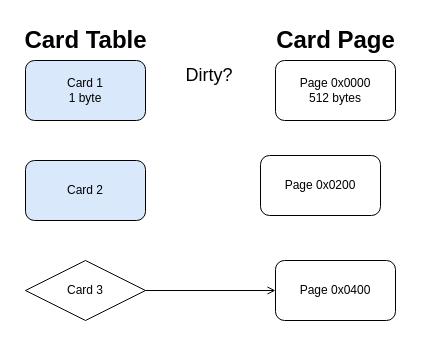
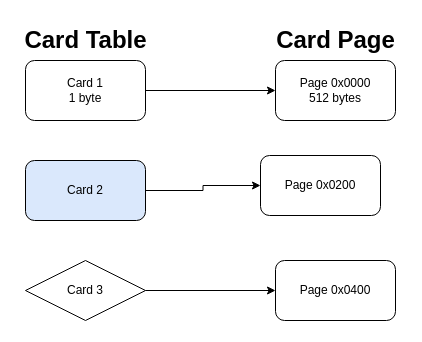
(210, 76) -> none
(86, 91) -> (86, 91)
none -> (207, 91)
none -> (202, 191)
(269, 291) -> (267, 291)
